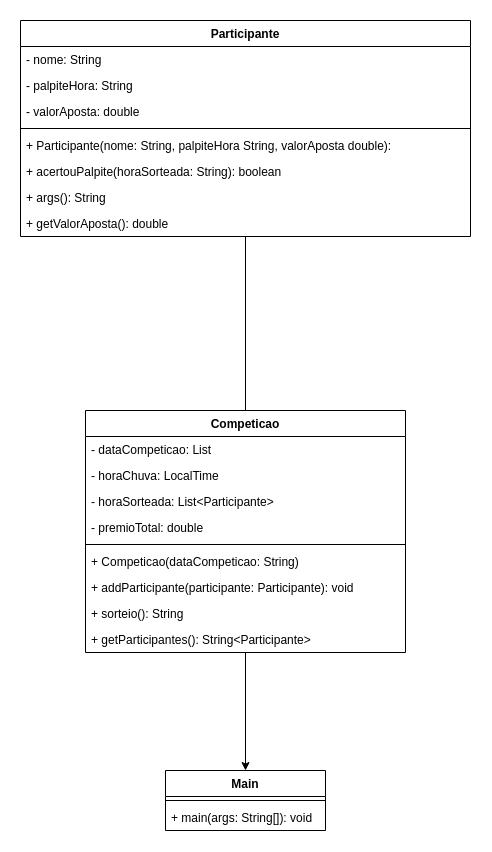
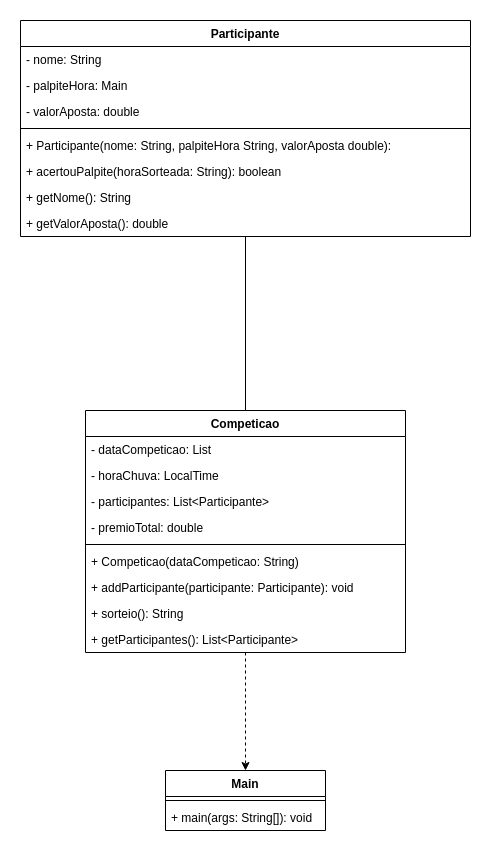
(88, 87) -> (81, 87)
(74, 199) -> (84, 199)
(196, 503) -> (197, 503)
(220, 641) -> (213, 641)
(246, 708) -> (246, 708)
